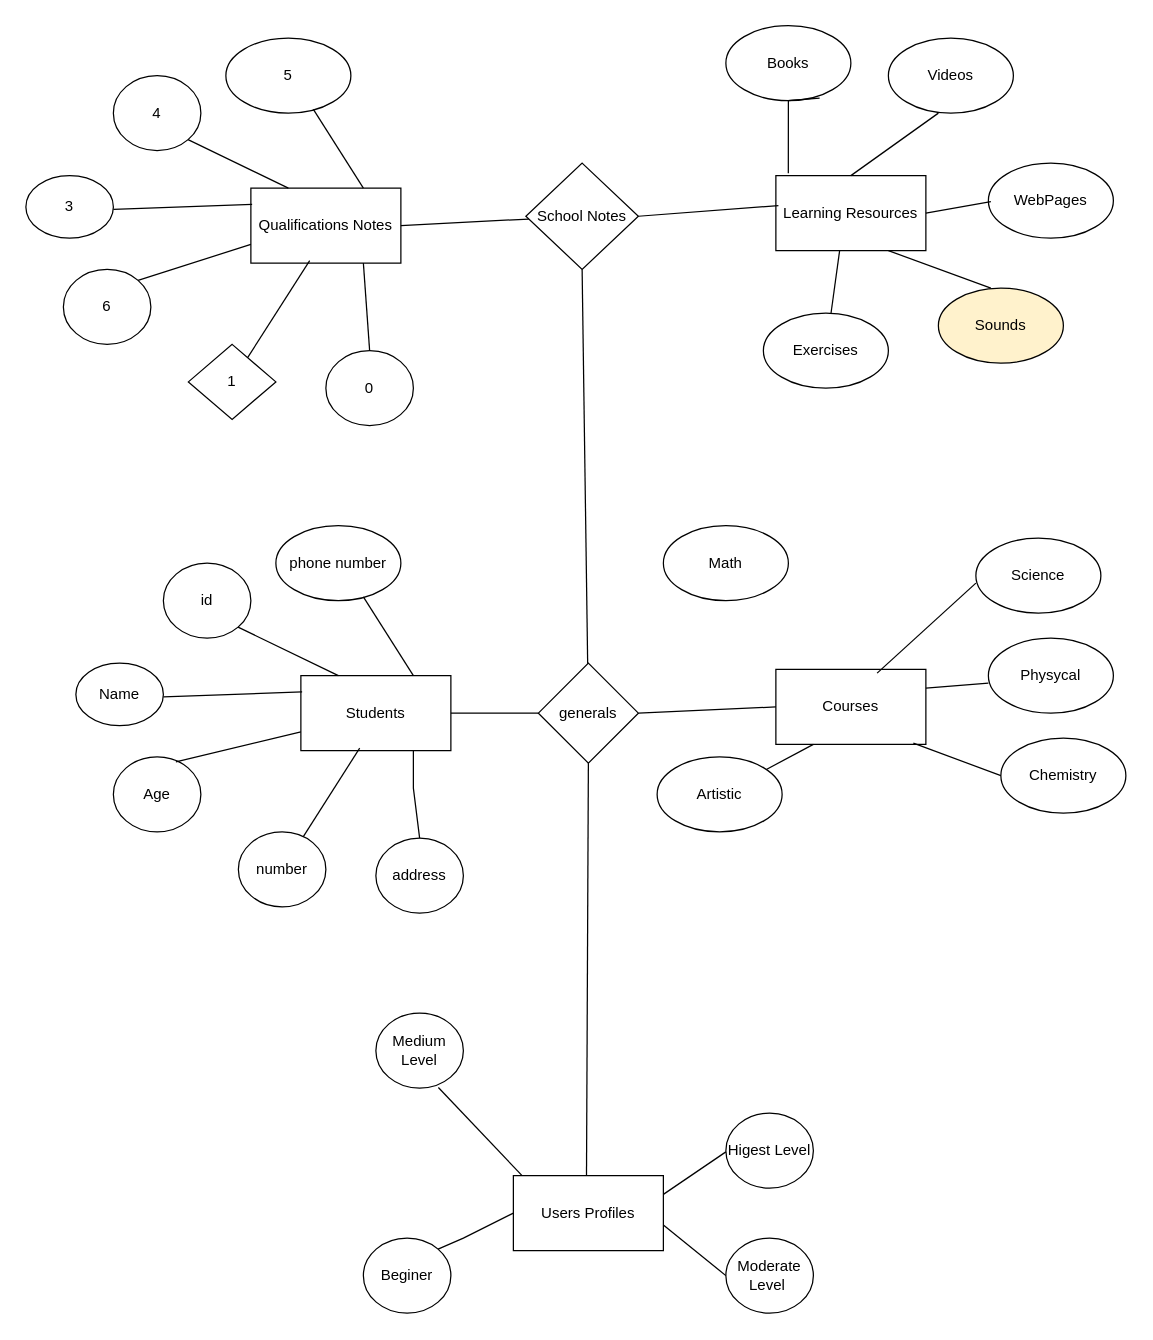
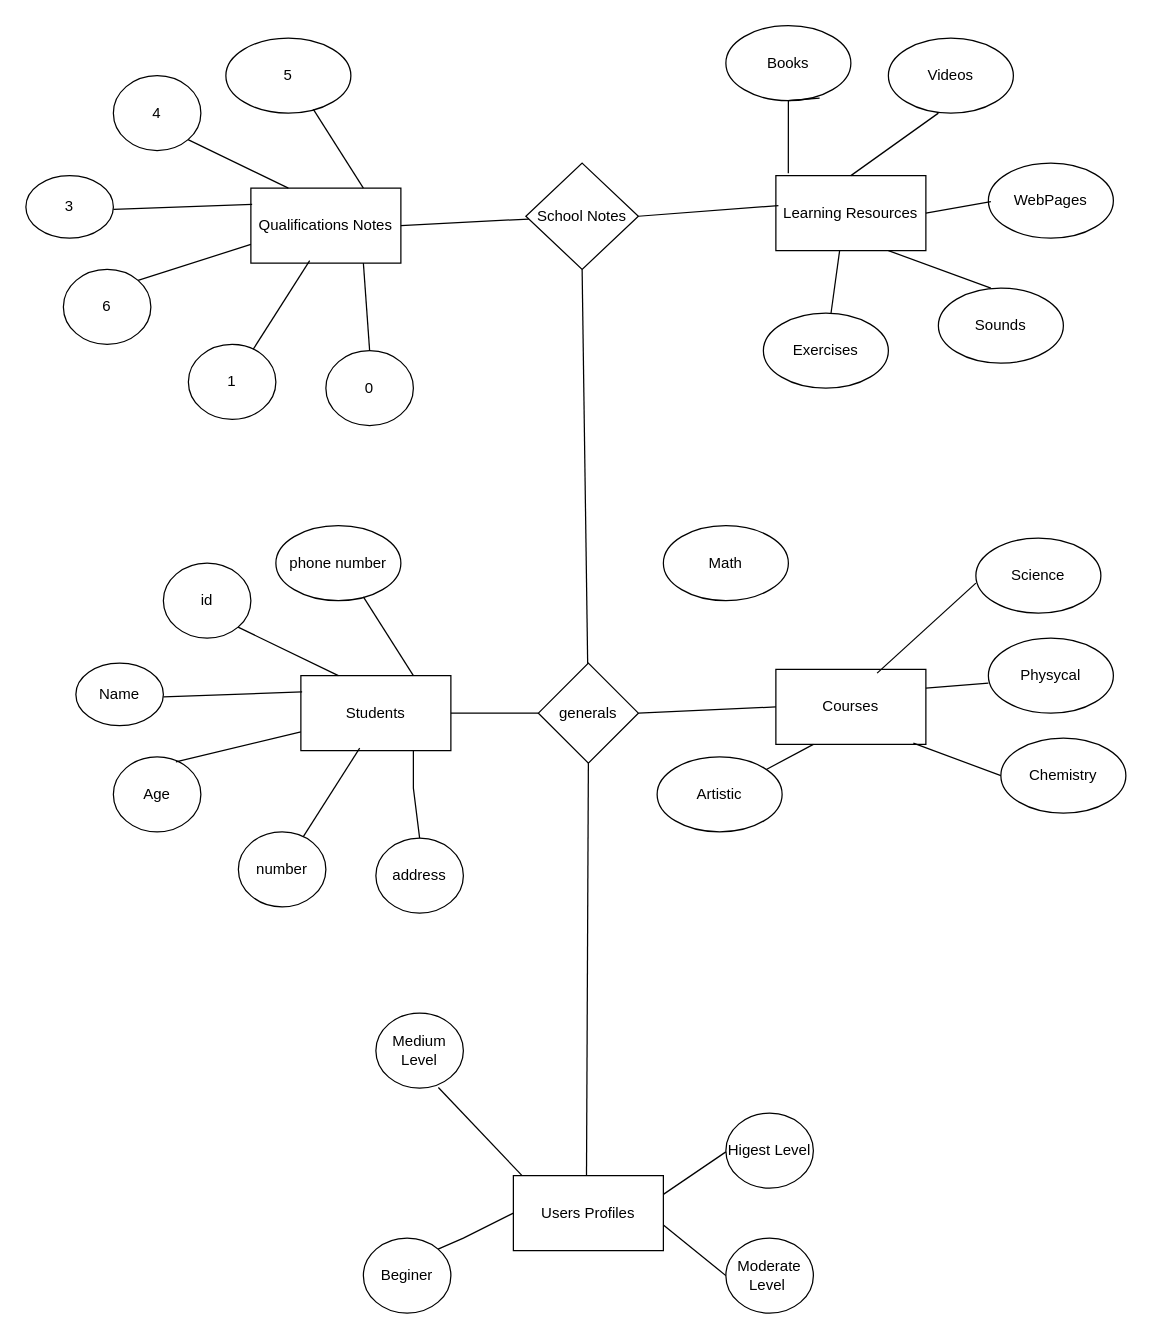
(1001, 326) -> (1001, 326)
(232, 382) -> (232, 382)
